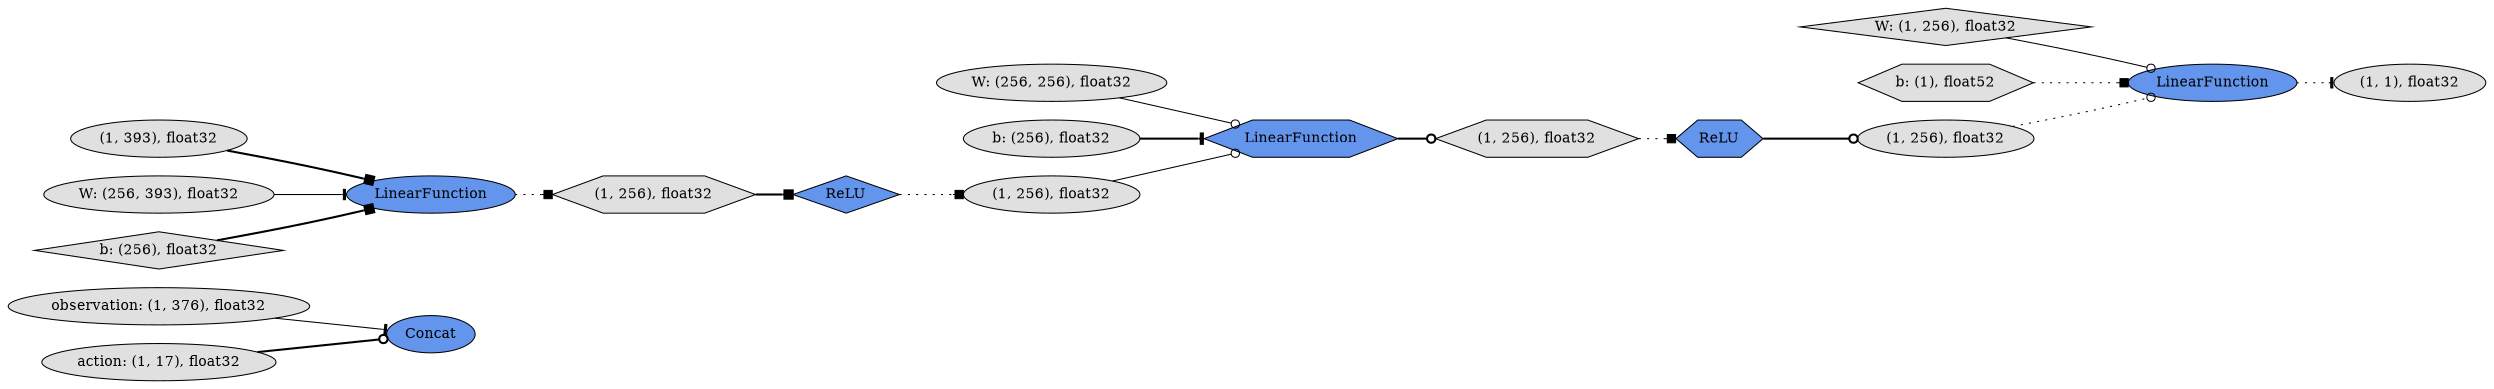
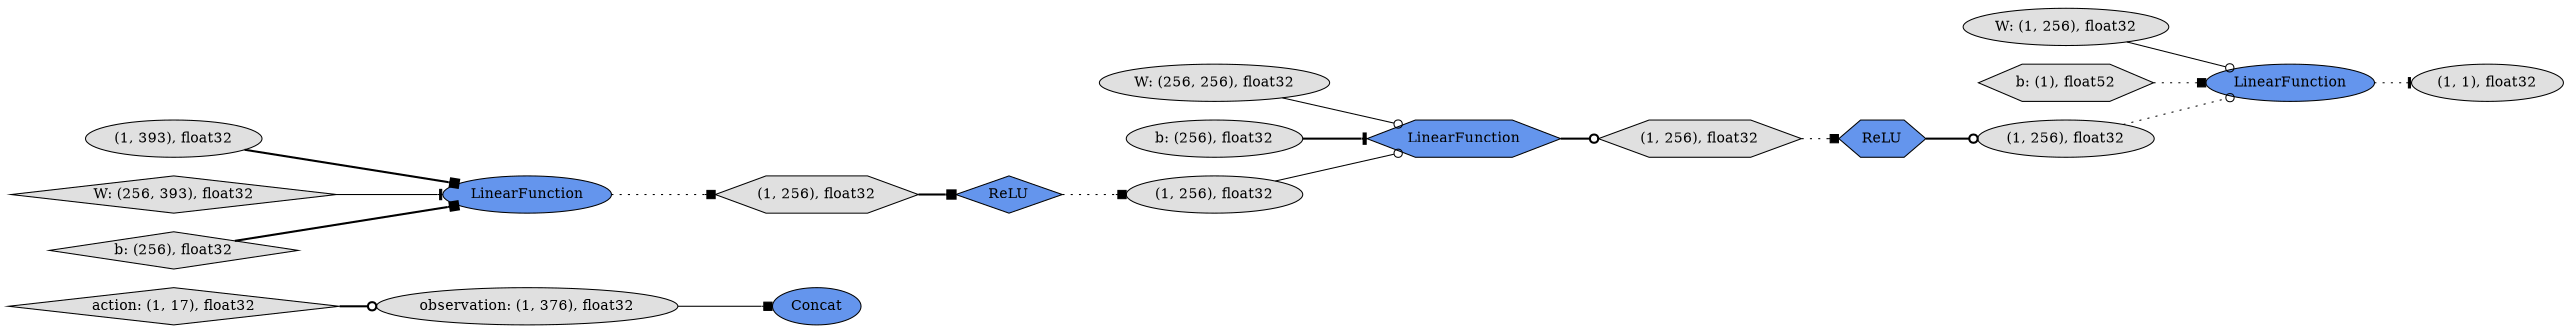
(1946, 27) -> (2066, 27)
(159, 195) -> (174, 195)
(329, 324) -> (720, 306)
(318, 346) -> (354, 306)
(159, 362) -> (174, 306)
